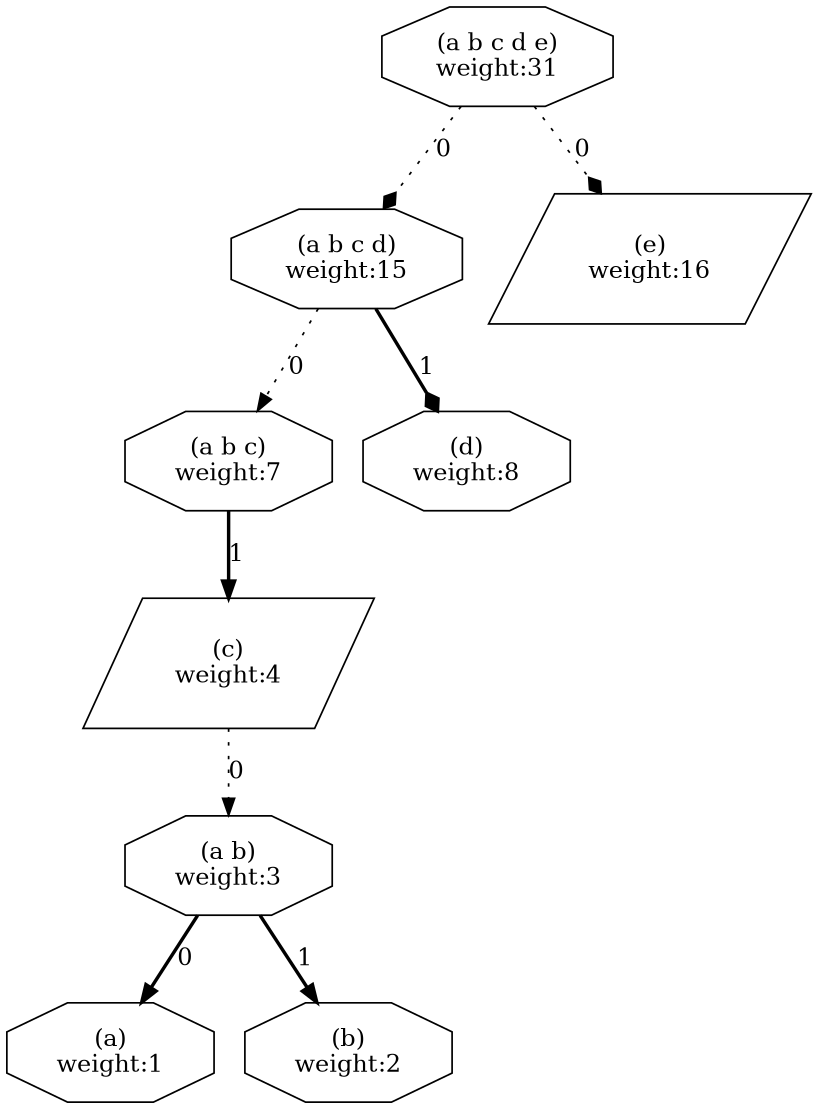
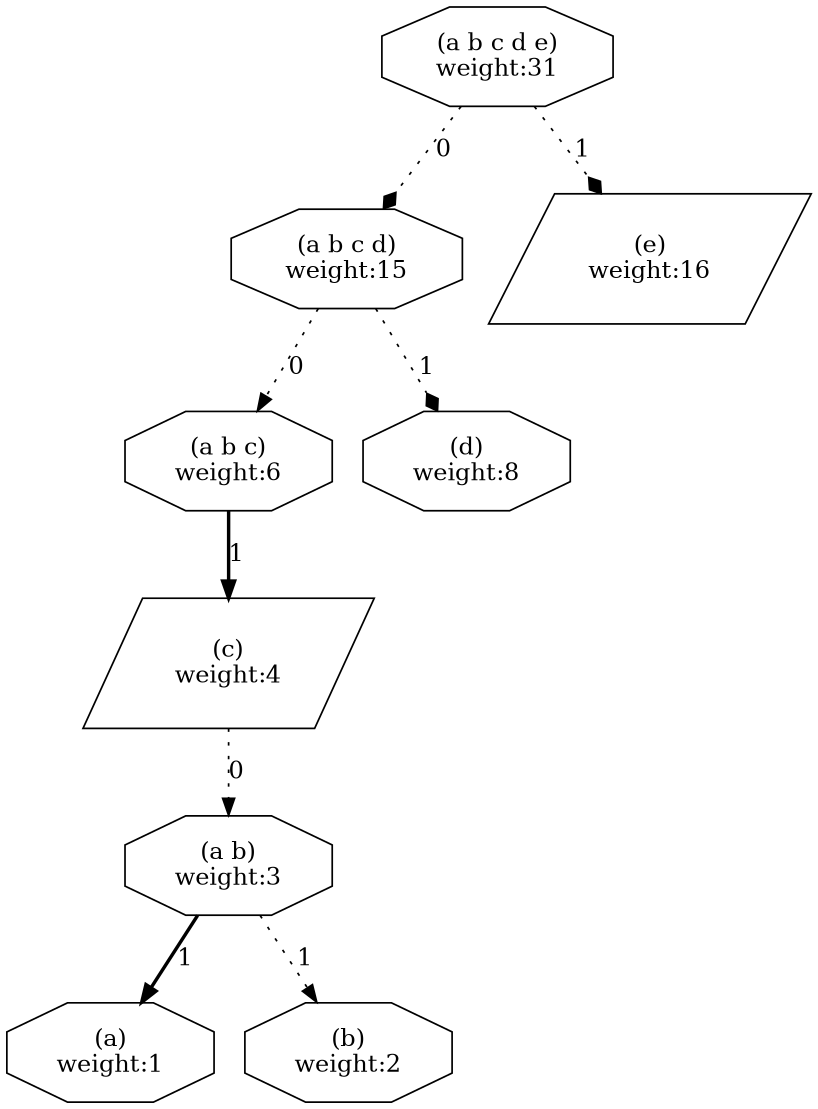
(583, 150) -> (583, 150)
(401, 351) -> (401, 351)
(229, 461) -> (229, 461)
(284, 951) -> (284, 951)
(186, 959) -> (186, 959)
